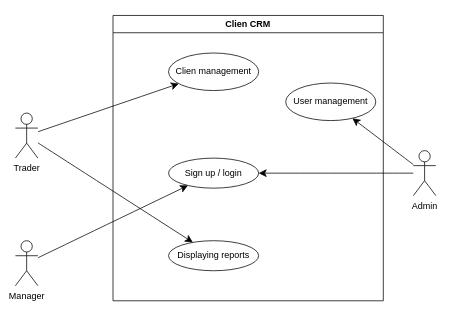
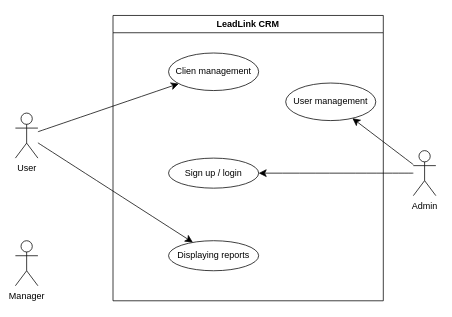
(248, 24) -> (248, 24)
(27, 169) -> (27, 169)
(110, 223) -> none
